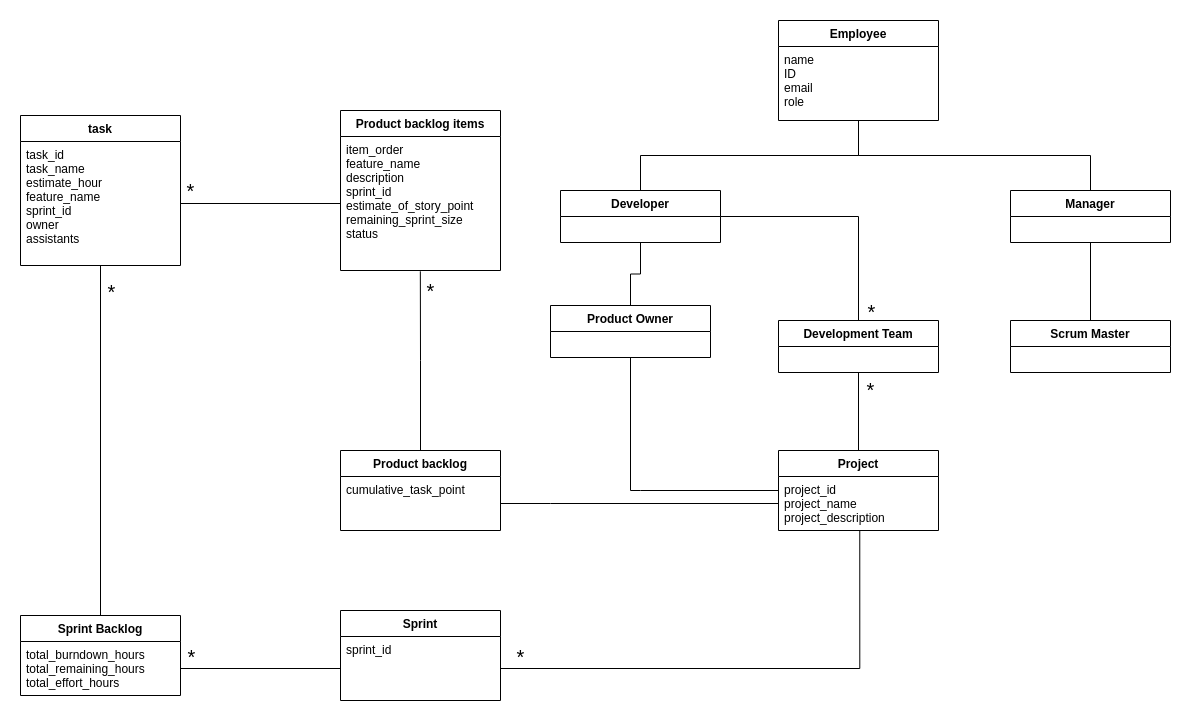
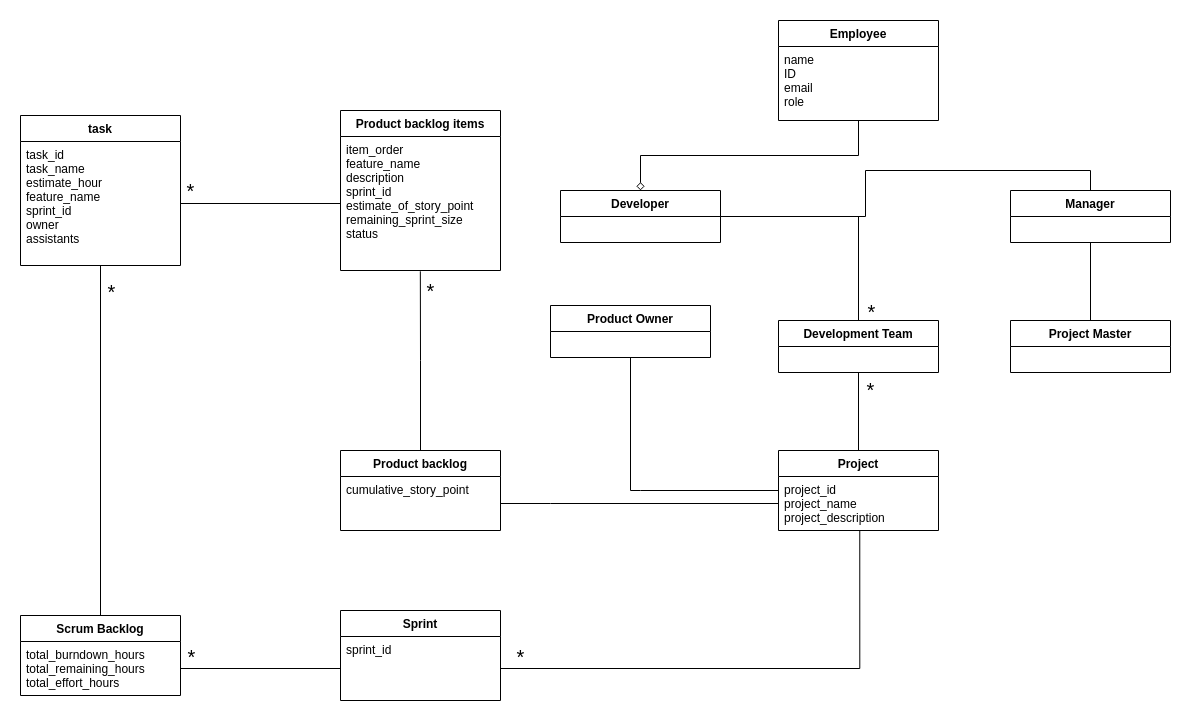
(984, 156) -> (954, 171)
(641, 186) -> (641, 182)
(635, 274) -> none
(1090, 334) -> (1090, 334)
(412, 490) -> (415, 490)
(100, 629) -> (100, 629)
